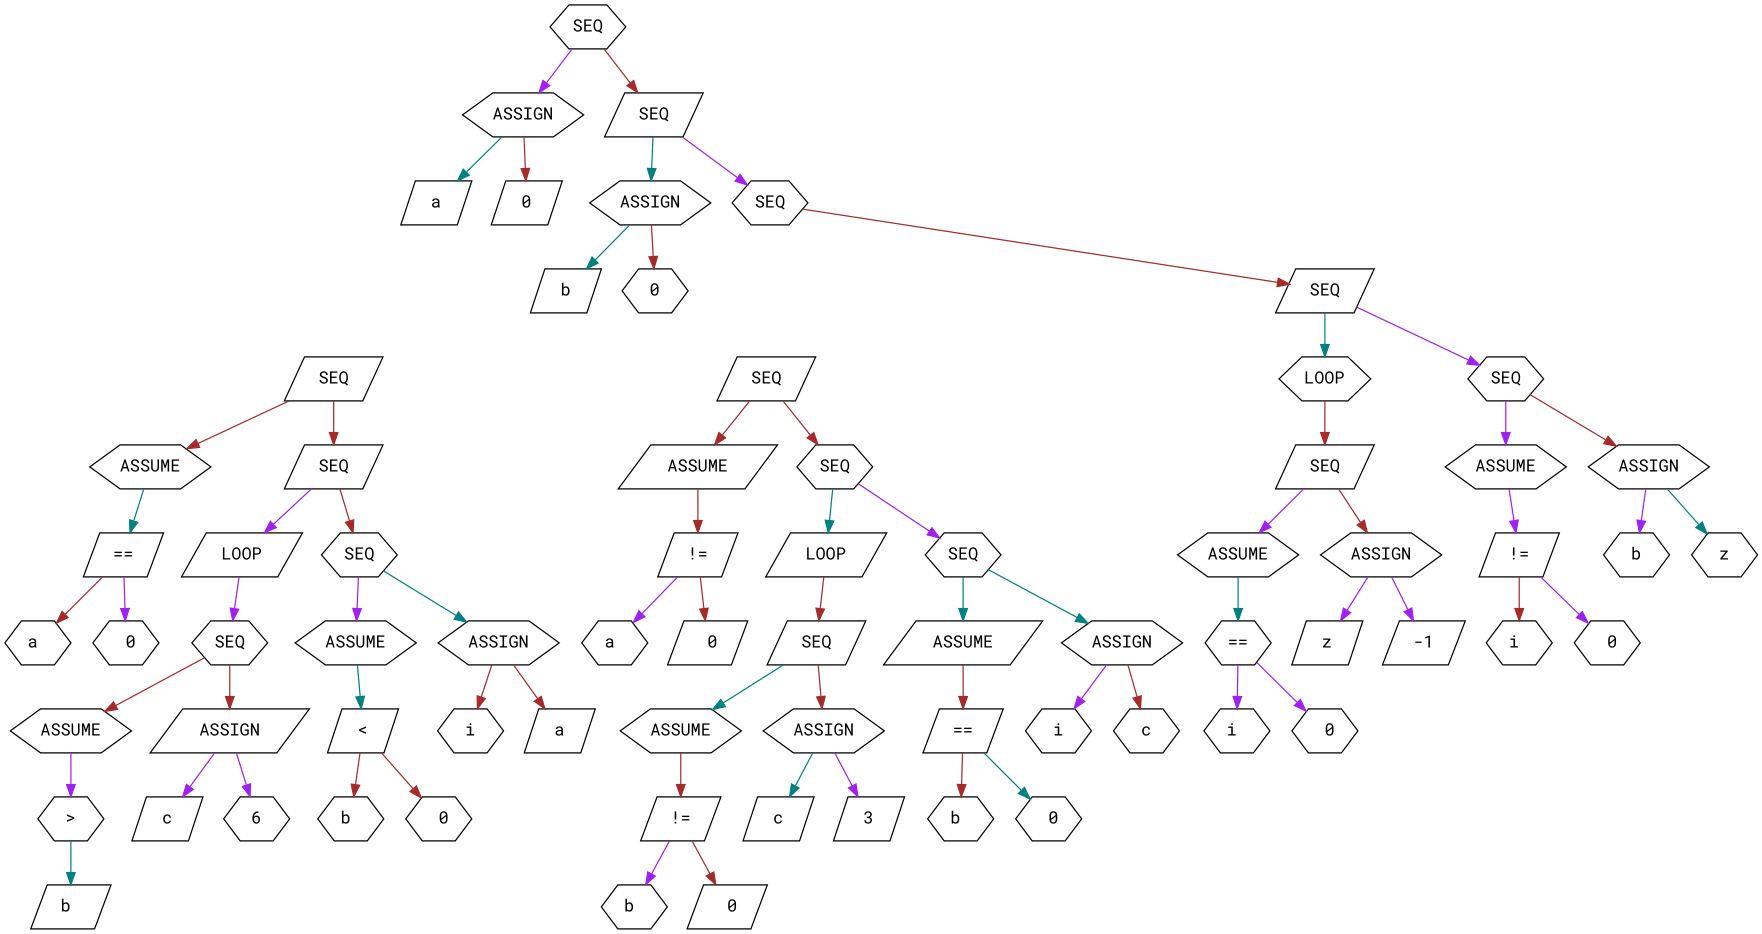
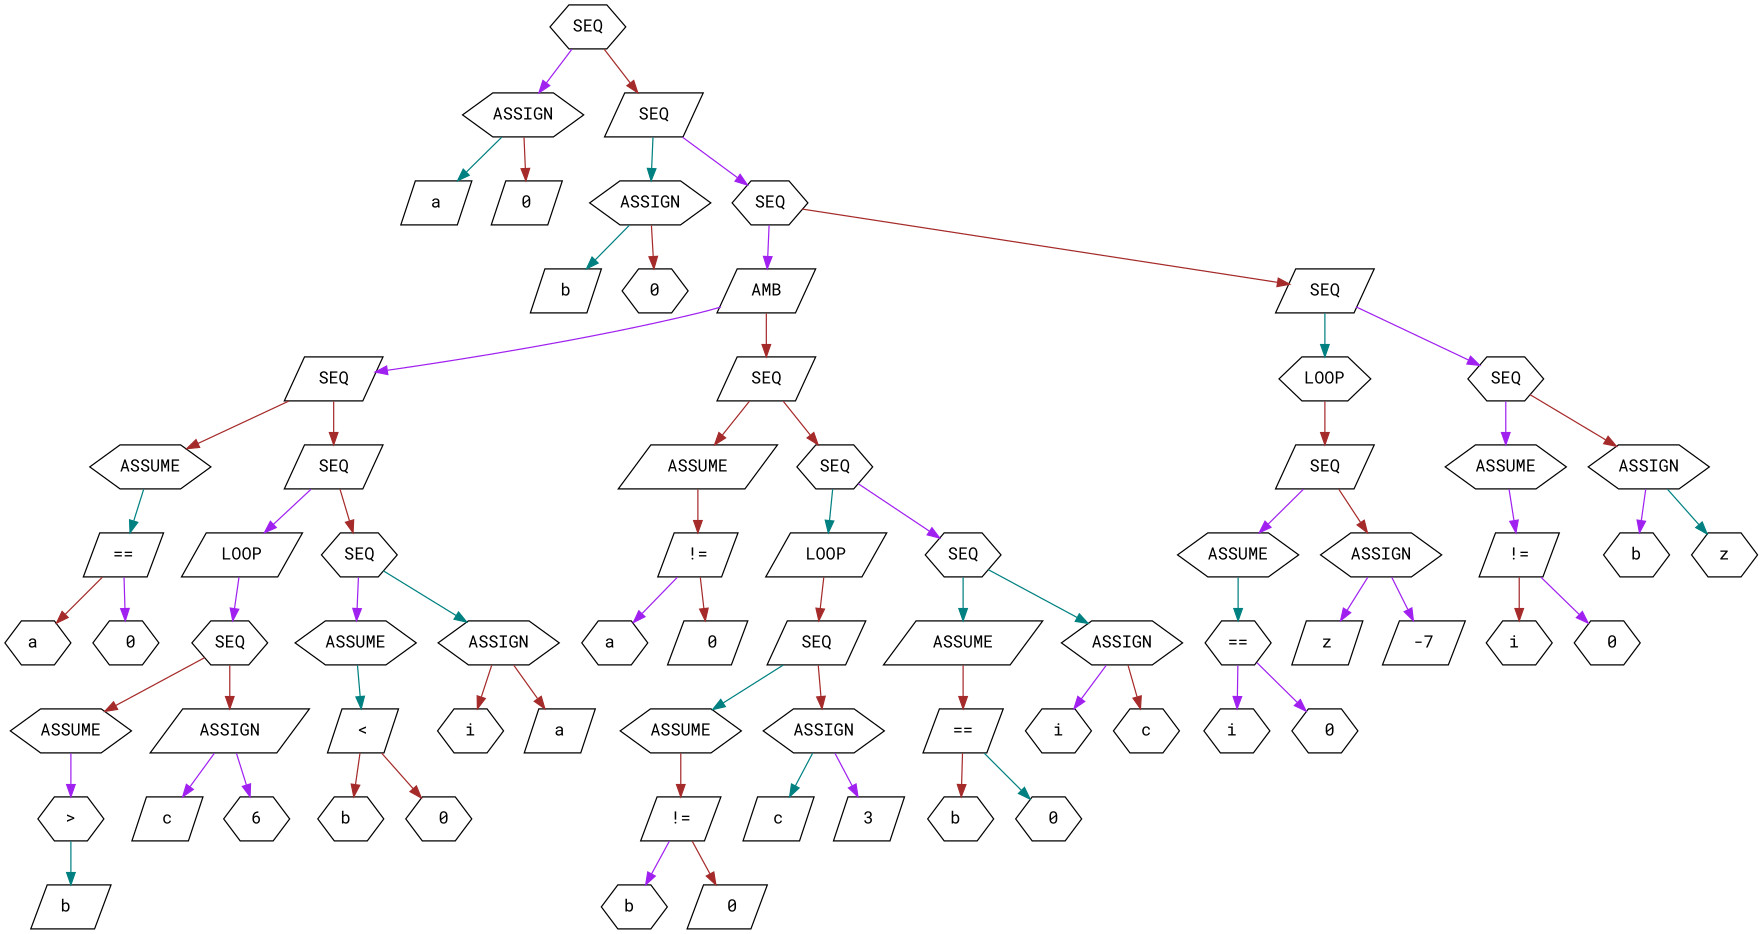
none -> (766, 291)
(1424, 643) -> (1424, 643)
